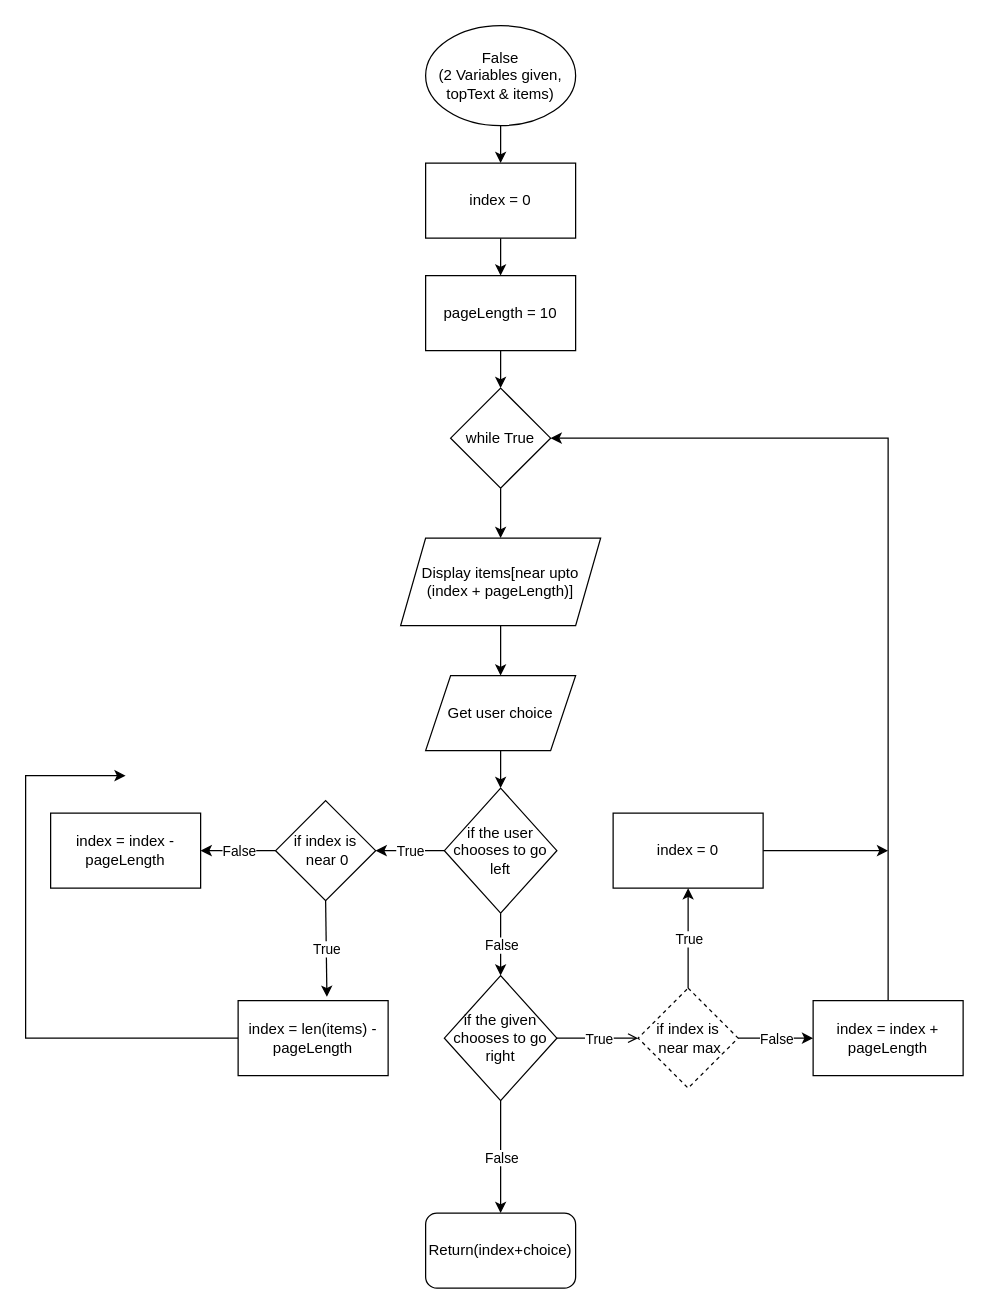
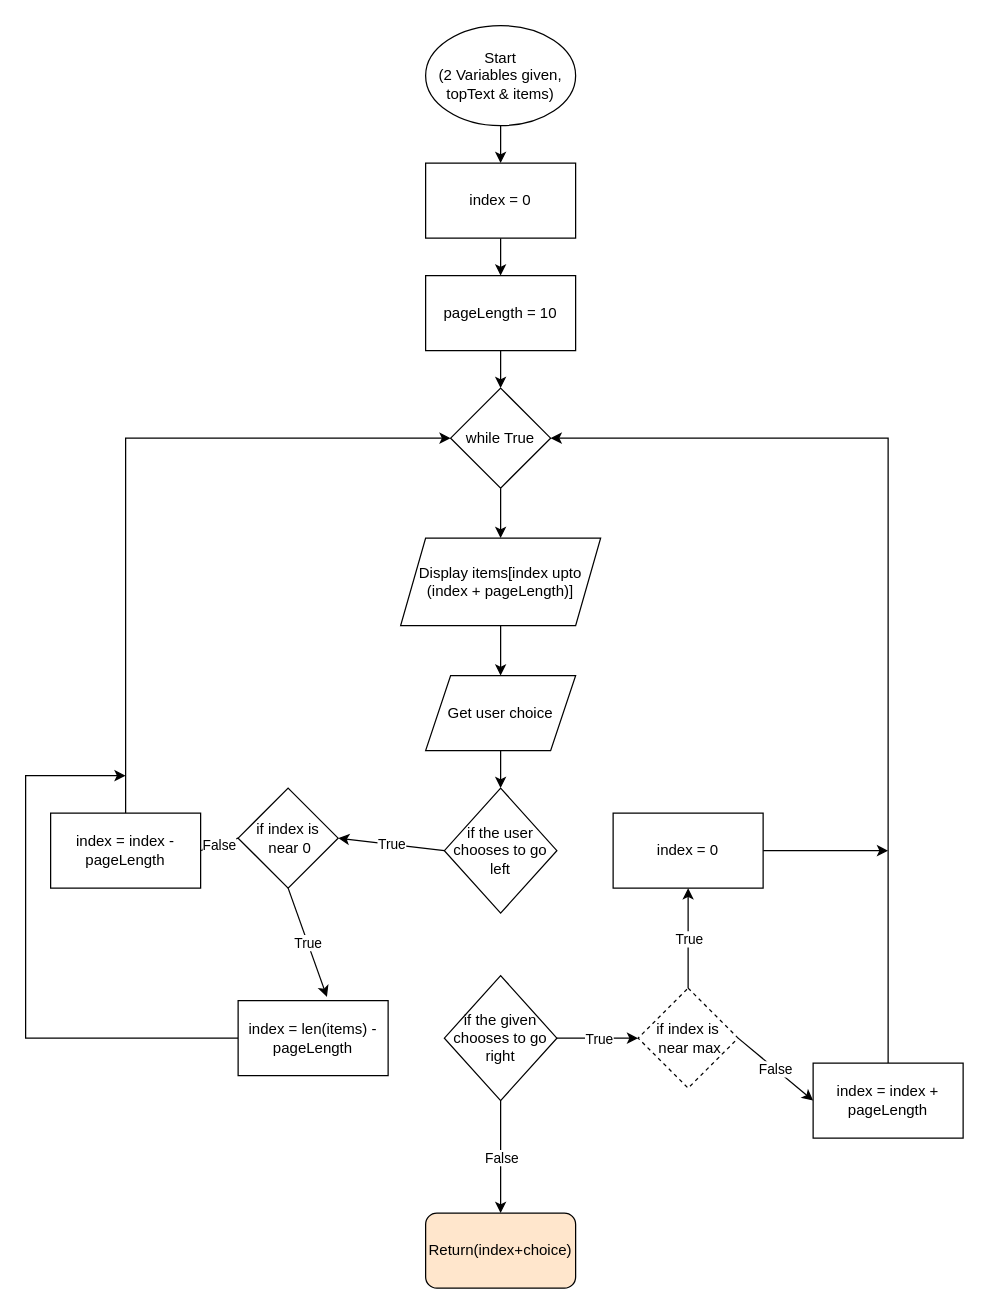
(501, 76) -> (501, 76)
none -> (126, 467)
(501, 582) -> (501, 582)
(326, 851) -> (288, 838)
(501, 940) -> none
(630, 1038) -> (628, 1038)
(888, 1038) -> (888, 1101)
(501, 1251) -> (501, 1251)
